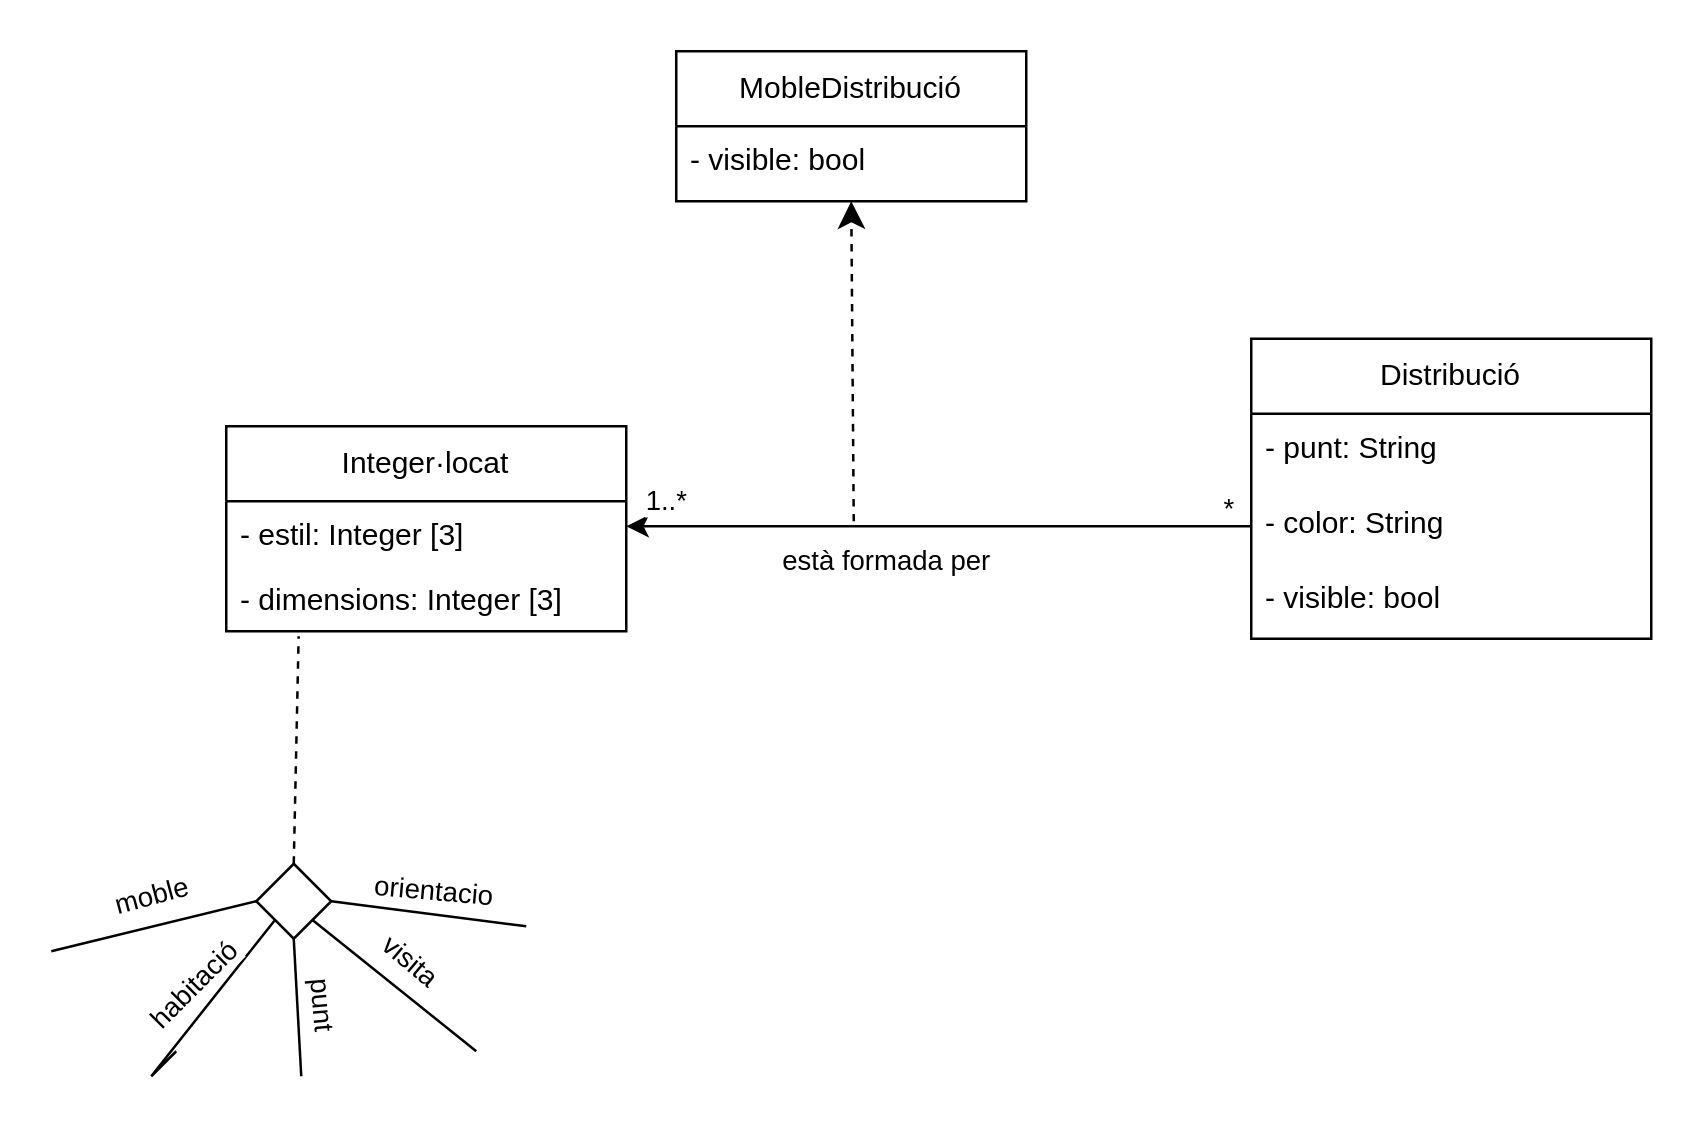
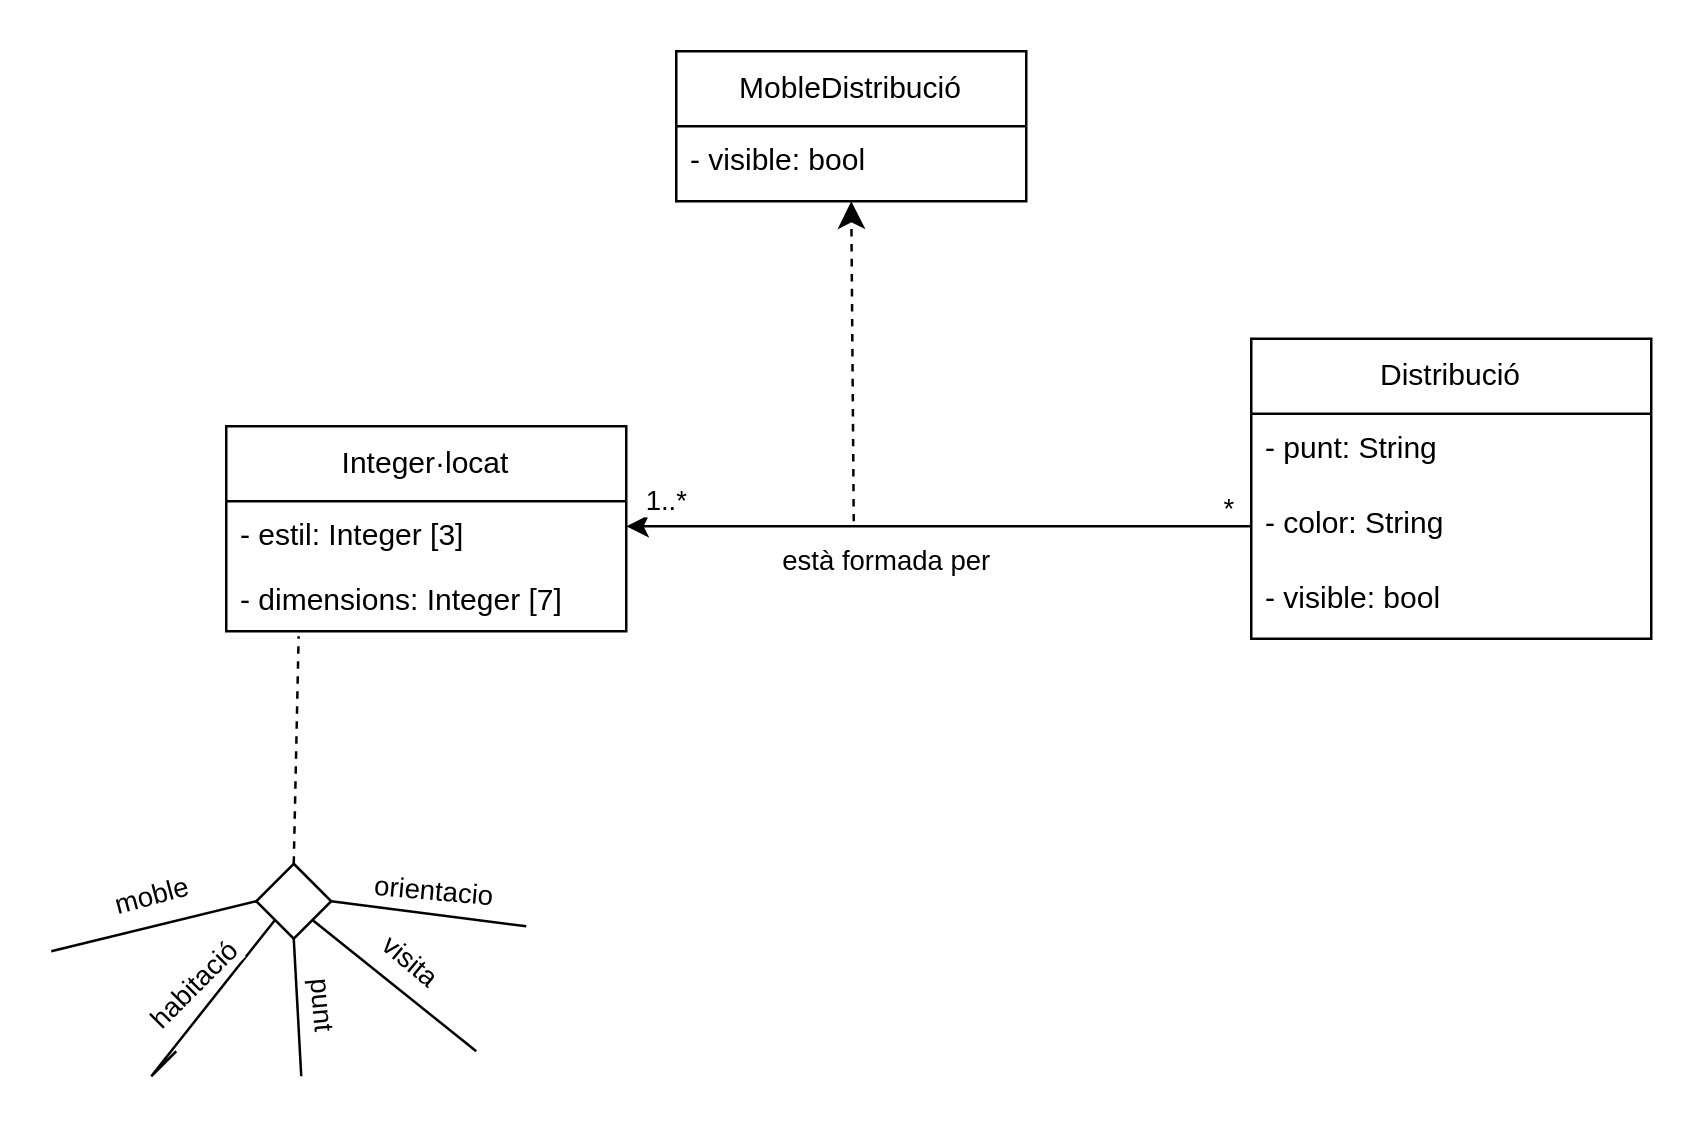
(427, 600) -> (427, 600)
